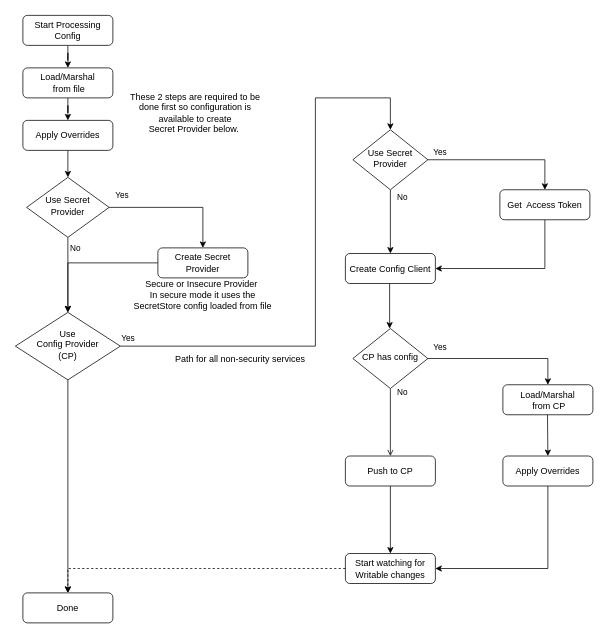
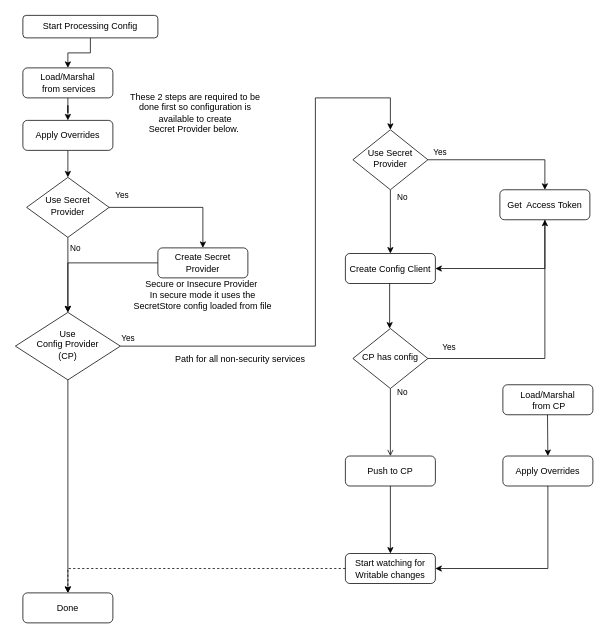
(68, 30) -> (90, 27)
(68, 83) -> (68, 83)
(546, 359) -> (545, 315)
